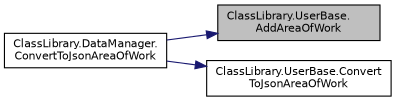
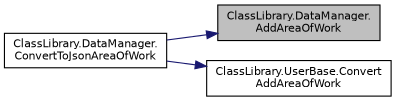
(299, 23) -> (299, 23)
(299, 78) -> (299, 78)
